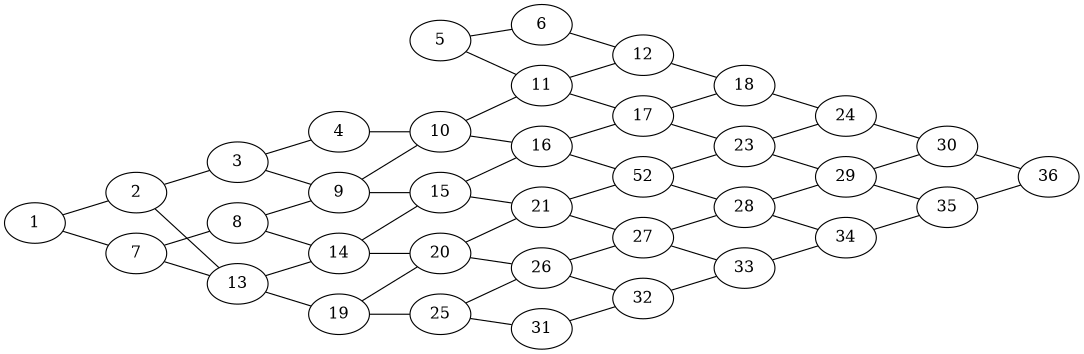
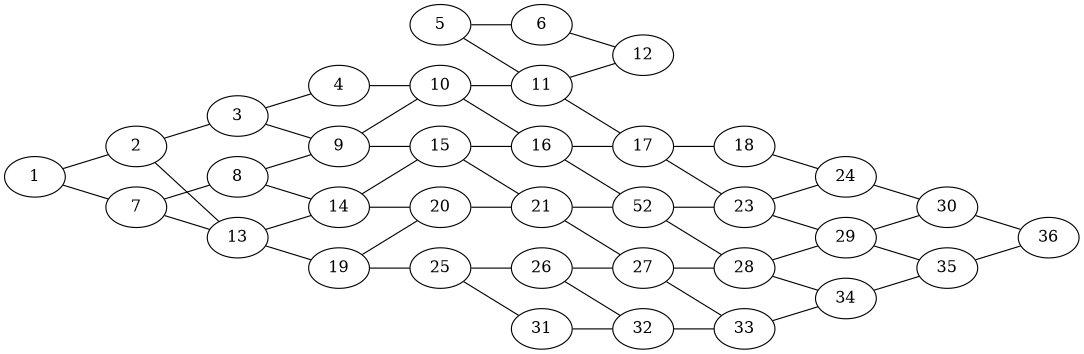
(694, 70) -> none
(491, 261) -> none
